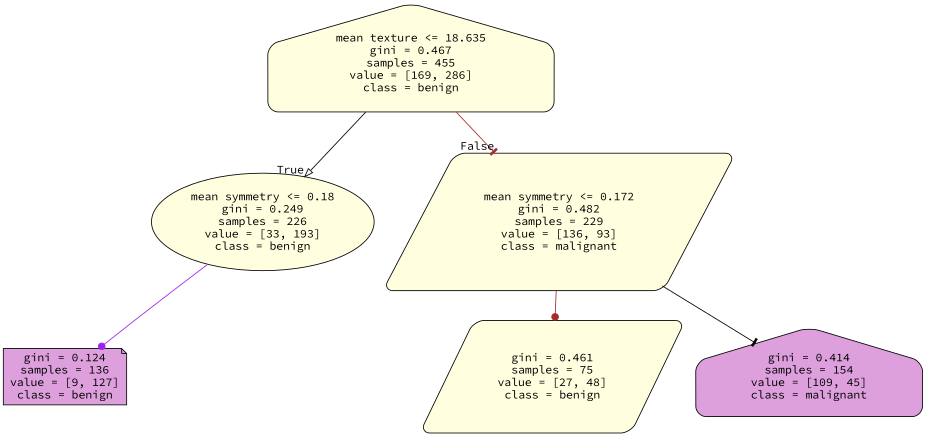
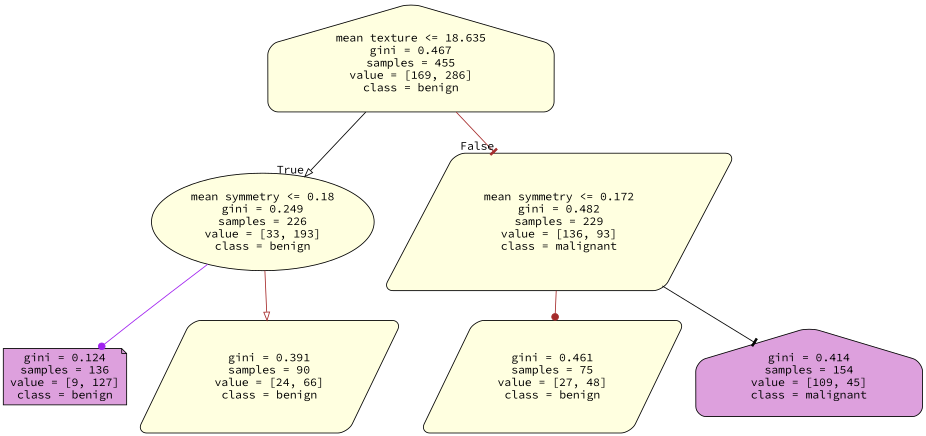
none -> (269, 377)
